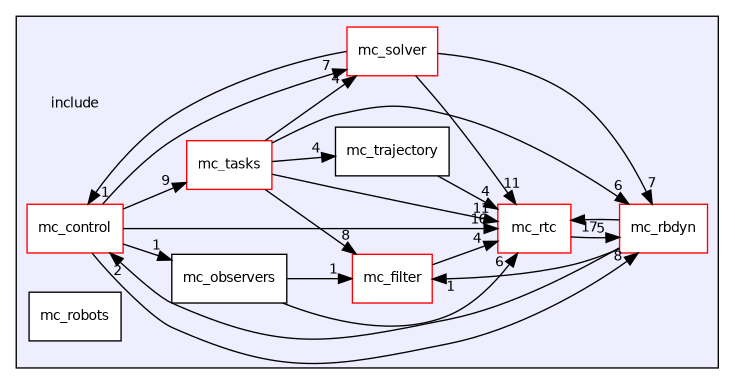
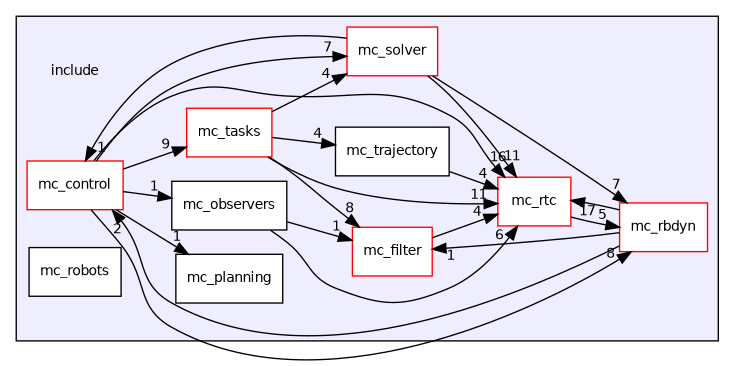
(432, 111) -> none
none -> (229, 279)
